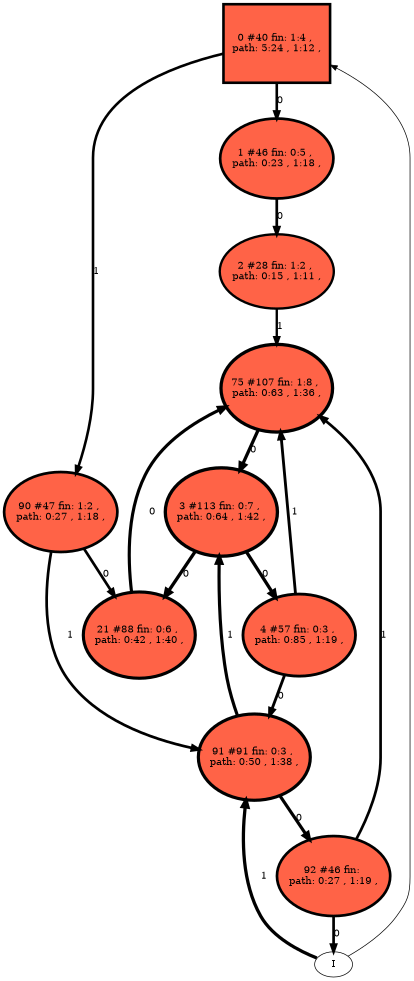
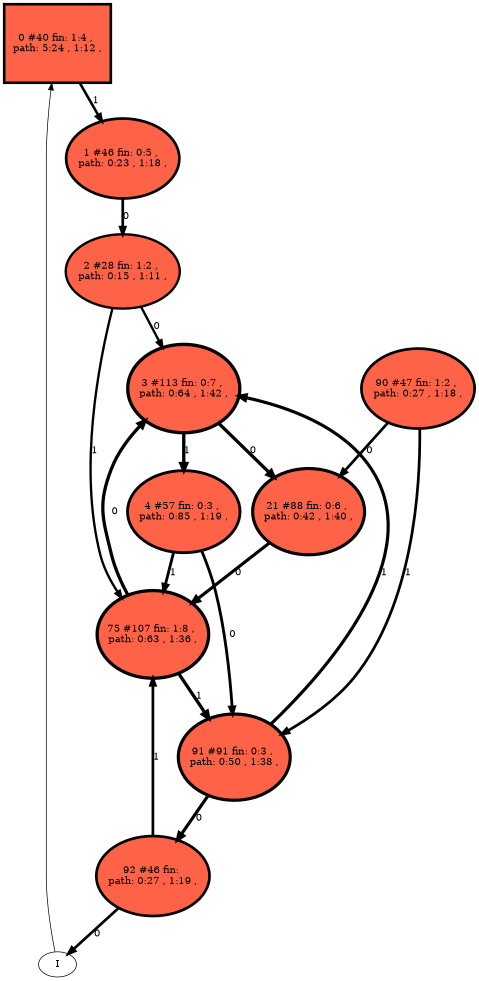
(282, 101) -> (97, 101)
(93, 223) -> none
none -> (150, 324)
(267, 574) -> (189, 451)
(253, 898) -> (192, 693)
